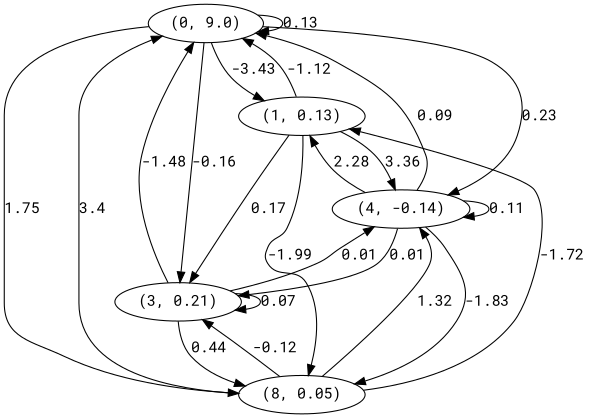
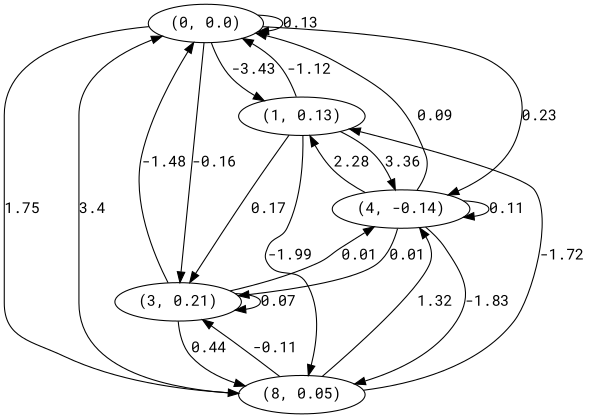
(206, 23) -> (206, 23)
(275, 348) -> (275, 348)
